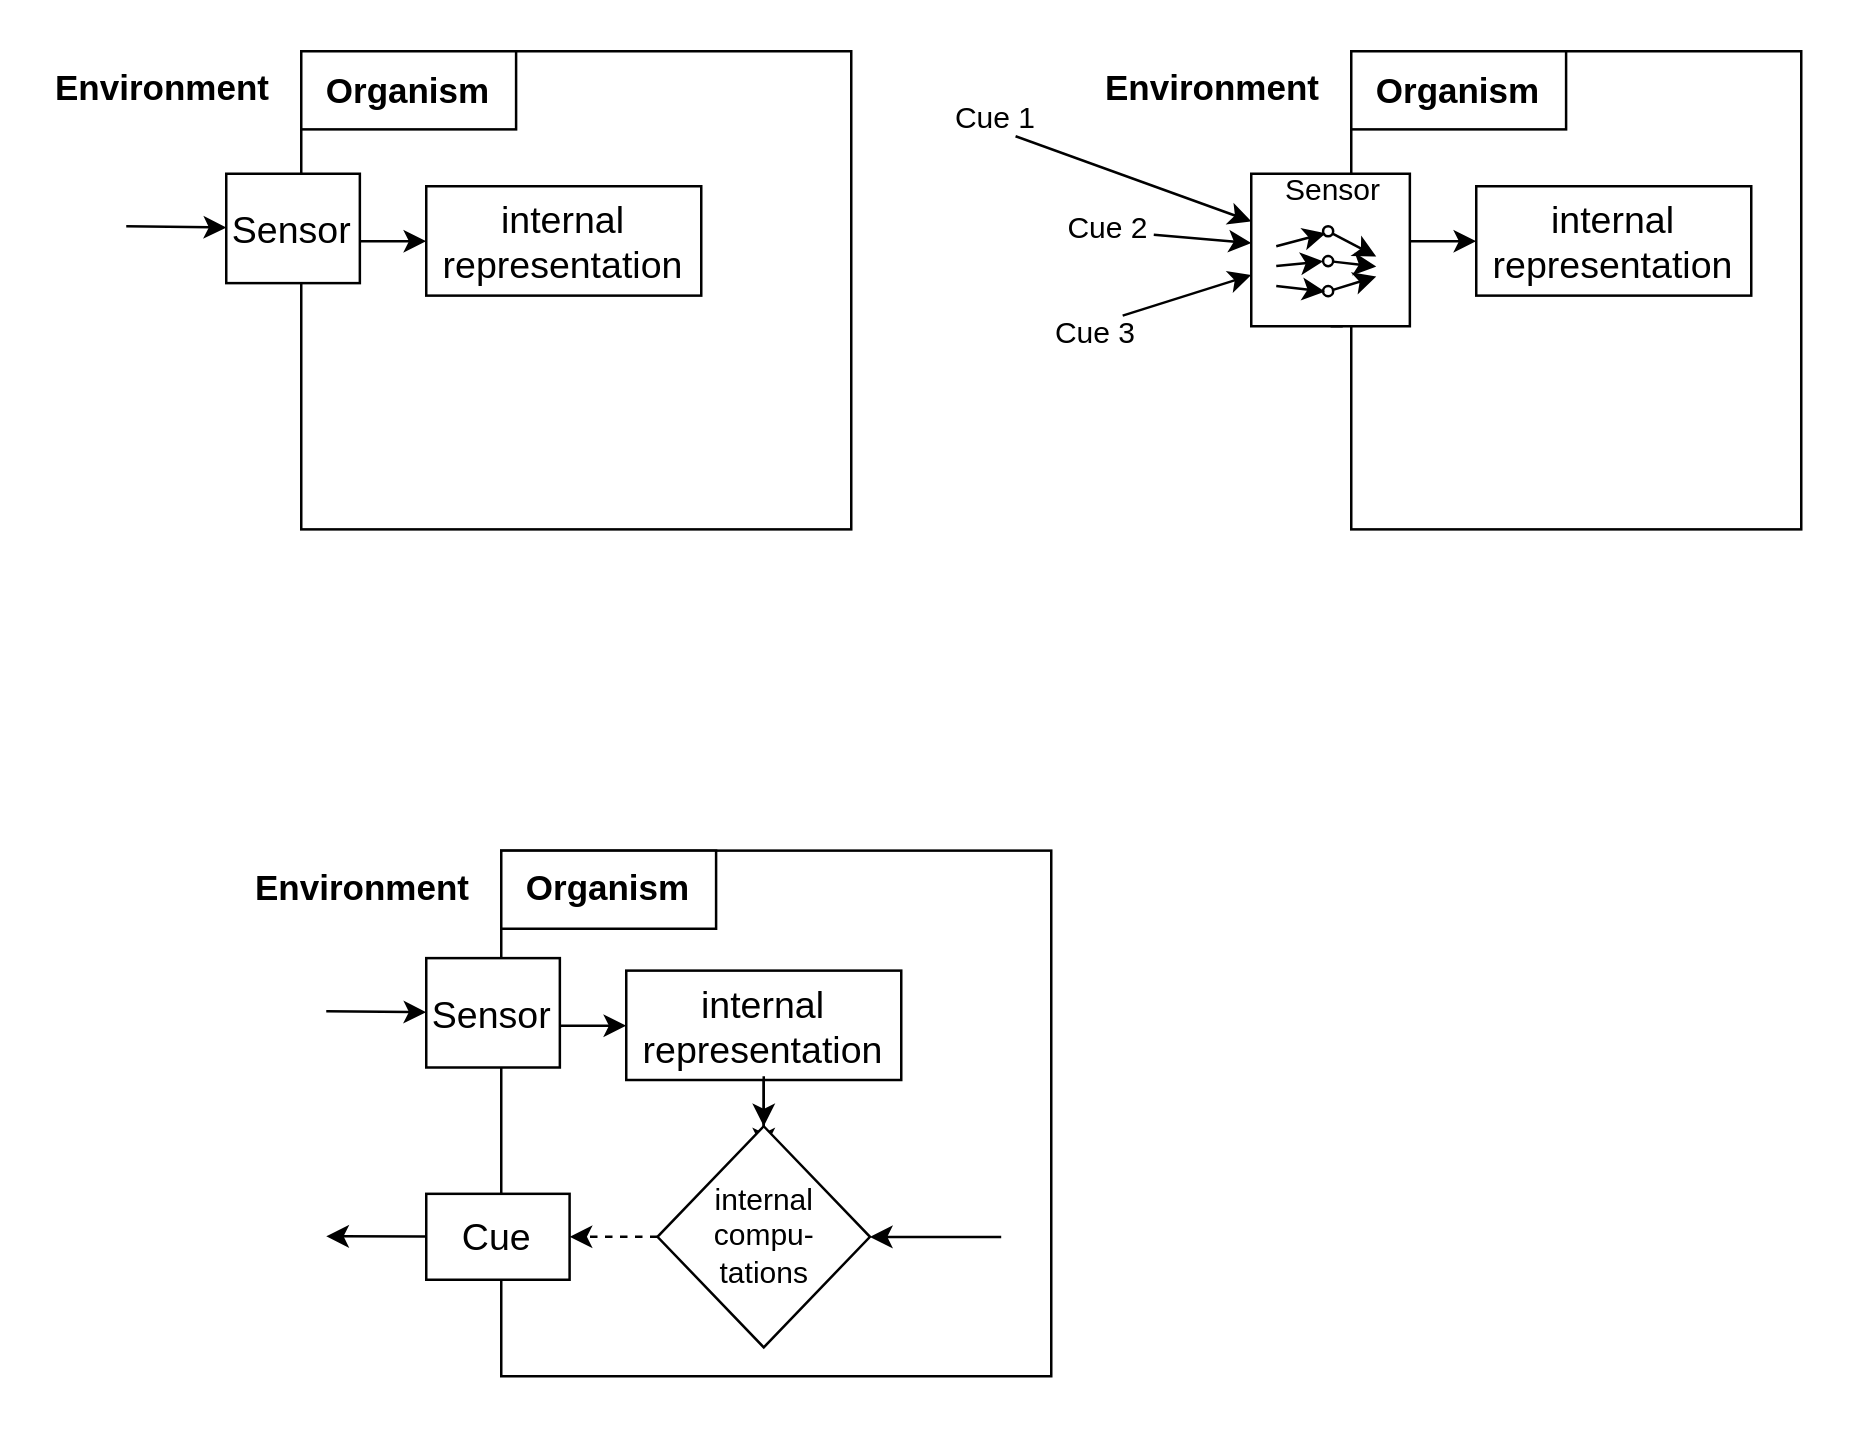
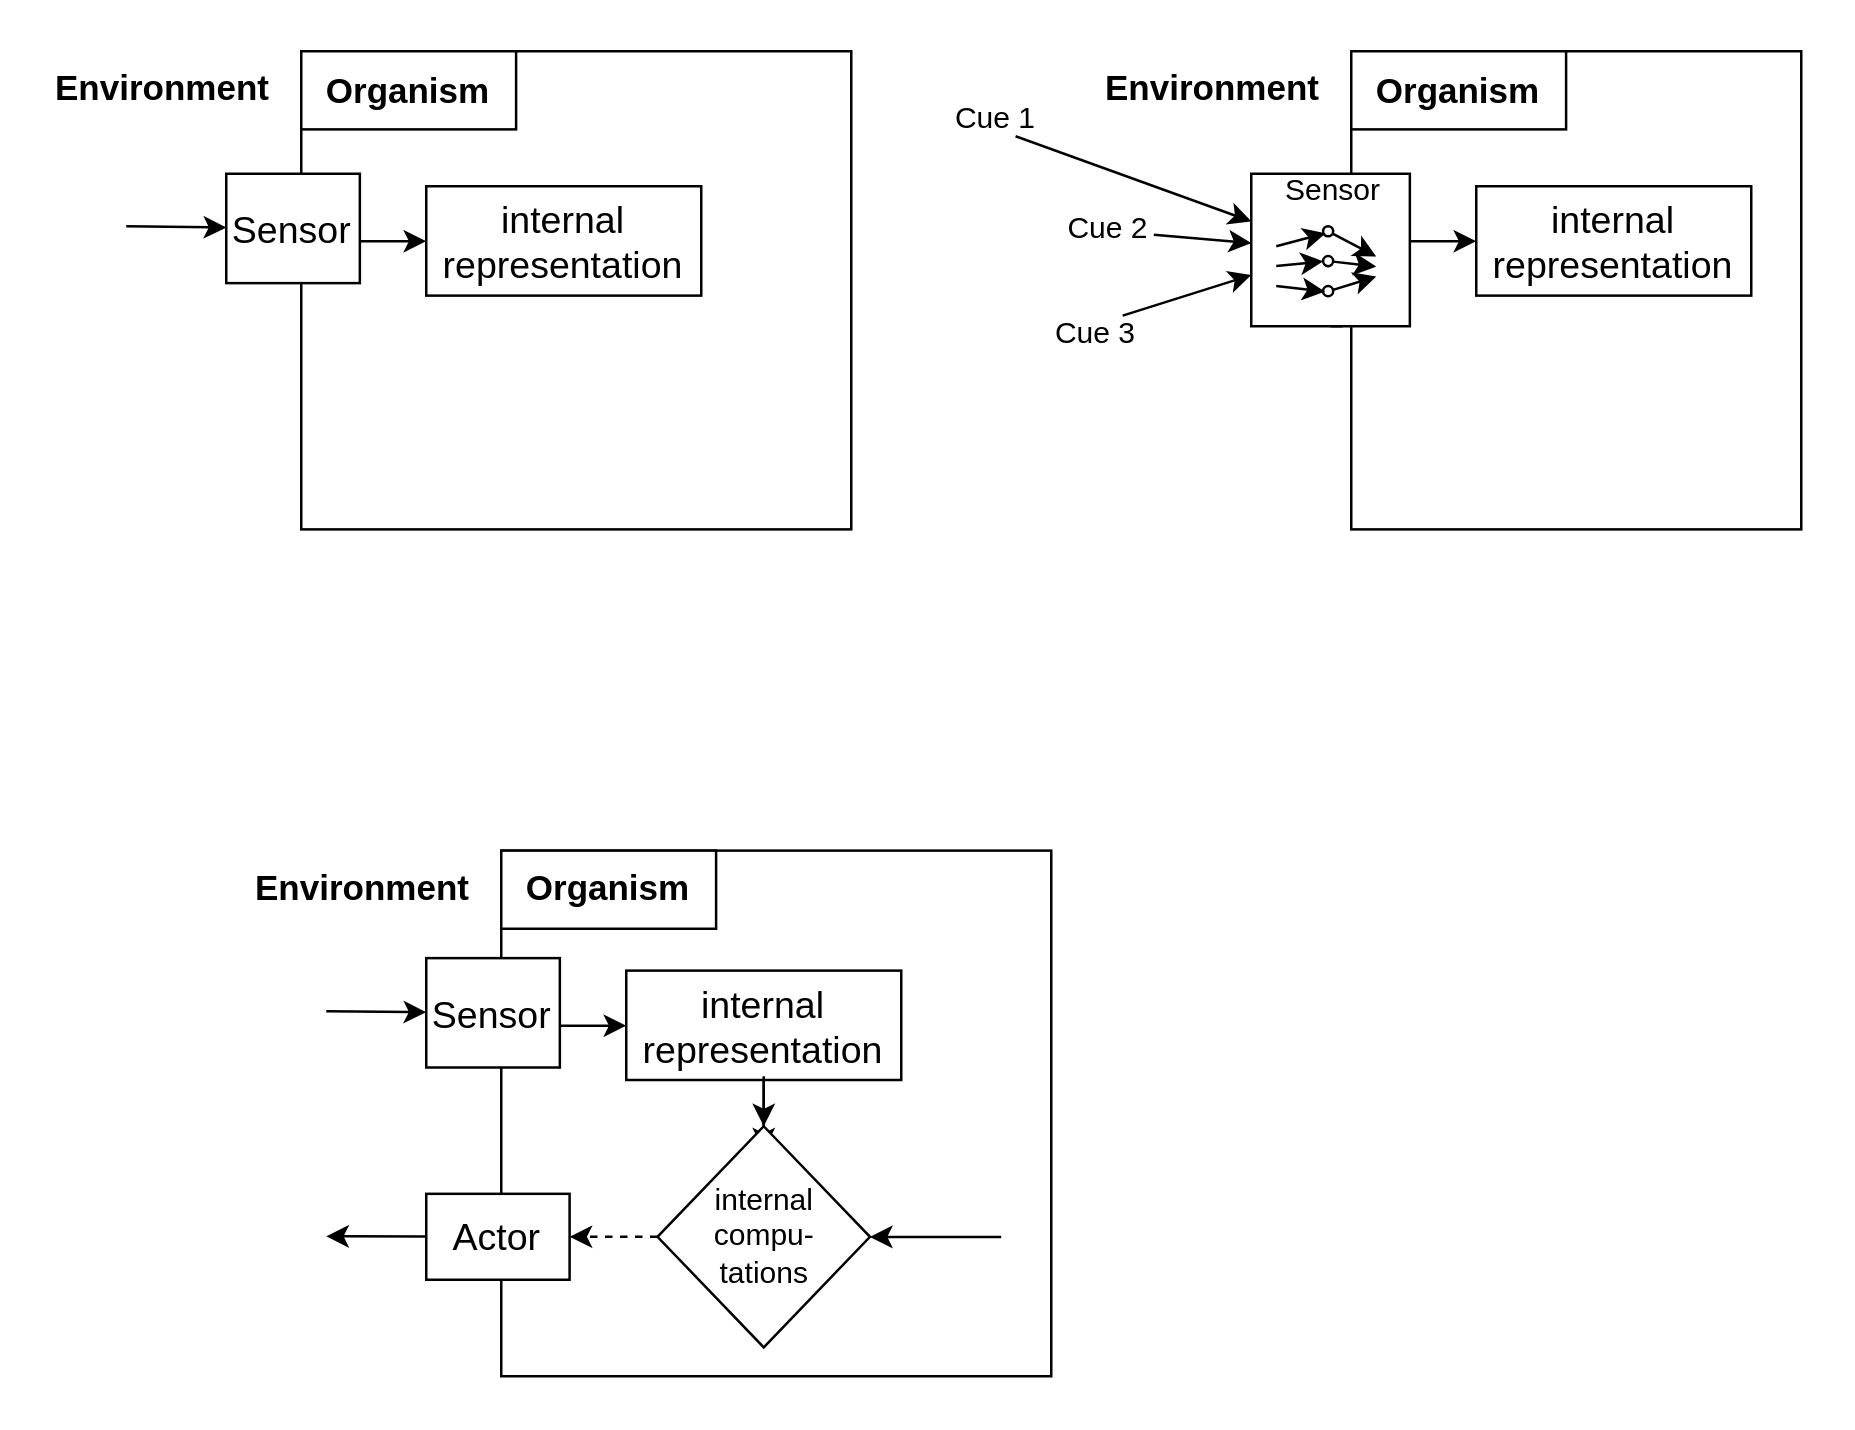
(498, 1236) -> (498, 1236)
